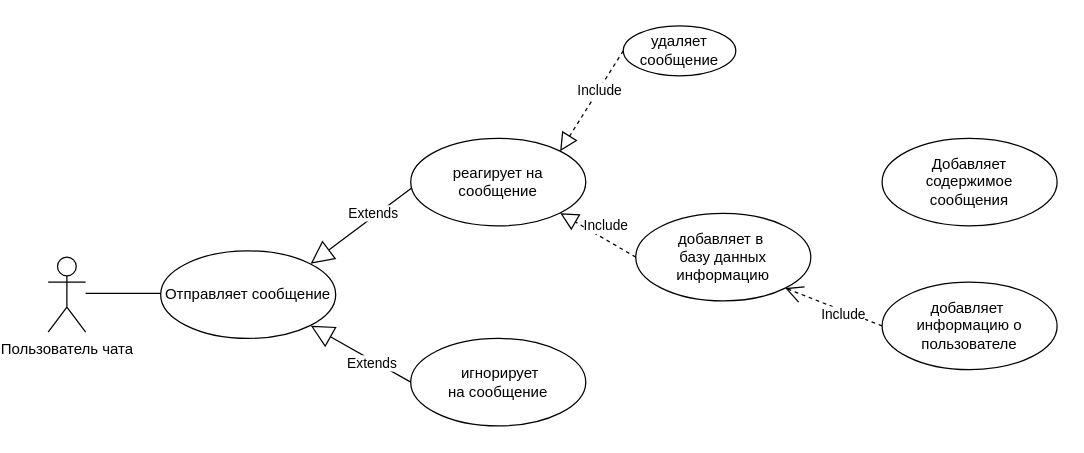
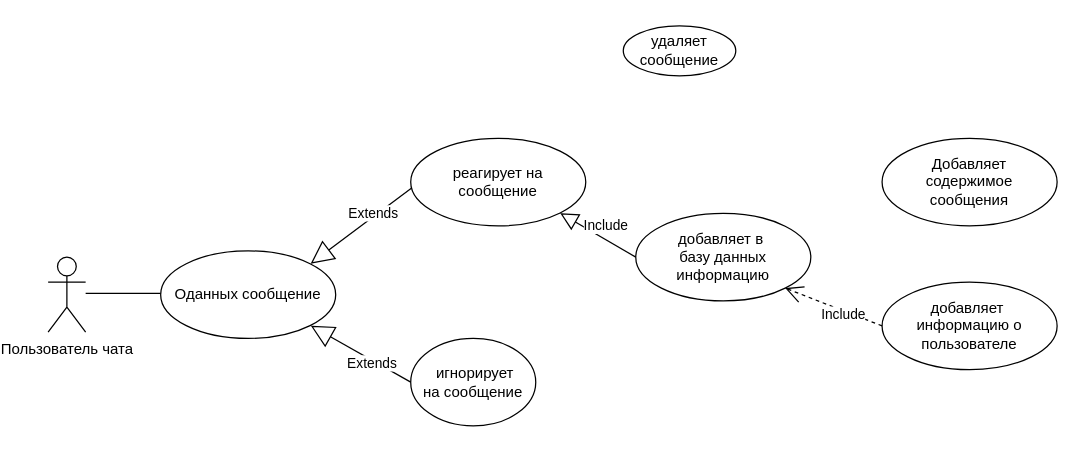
(596, 93) -> none
(615, 245) -> (615, 245)
(248, 294) -> (248, 294)
(498, 382) -> (473, 382)
